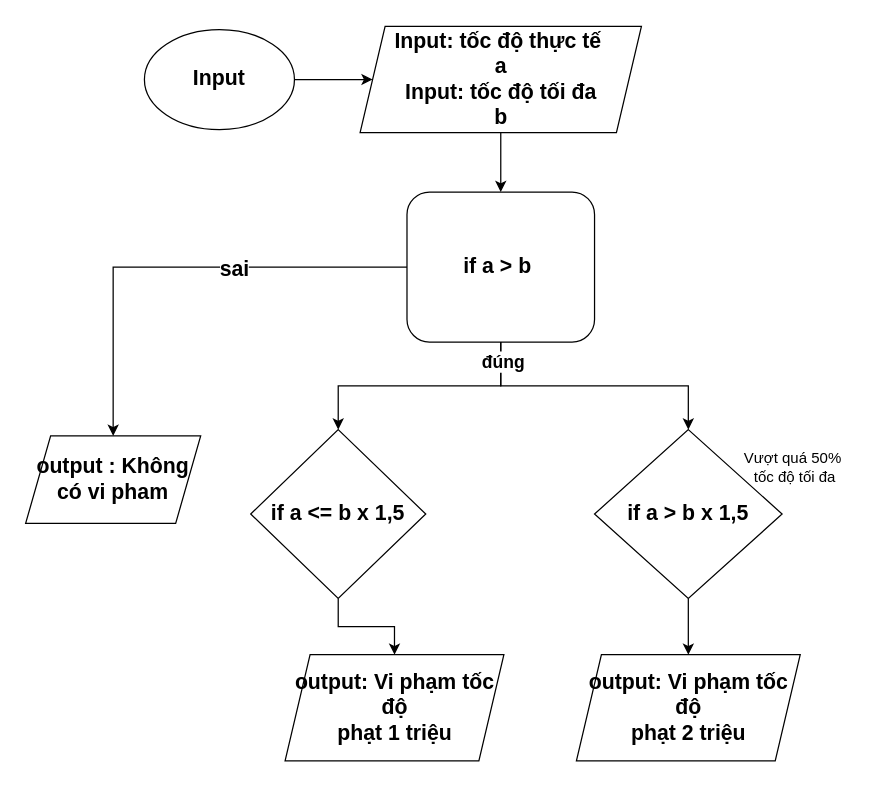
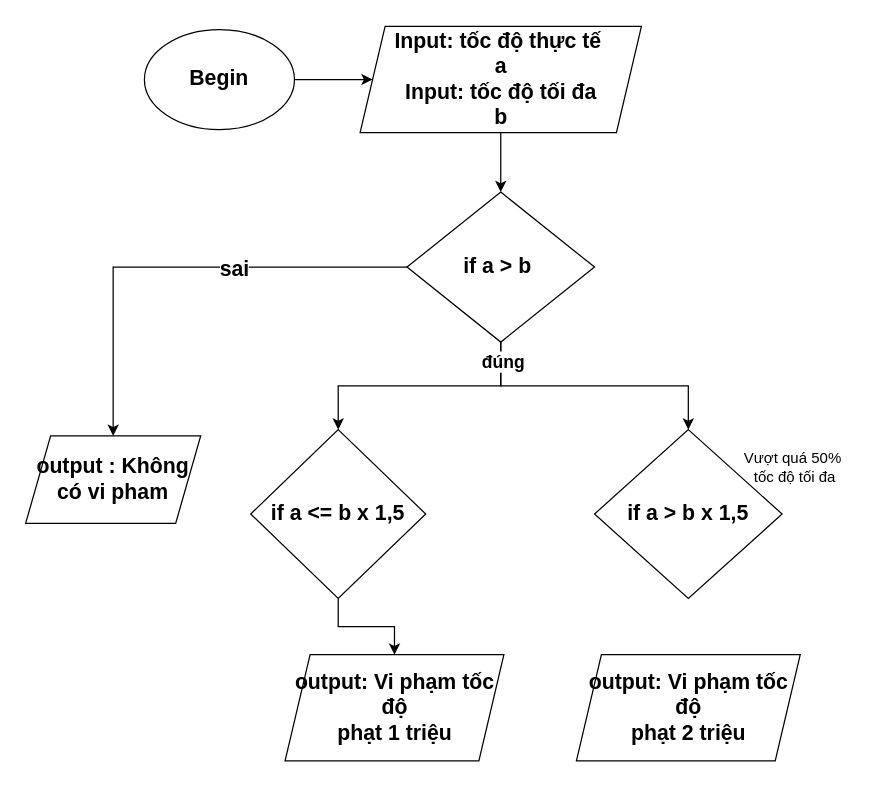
(219, 79) -> (219, 79)
(501, 267) -> (501, 267)
(688, 622) -> none
